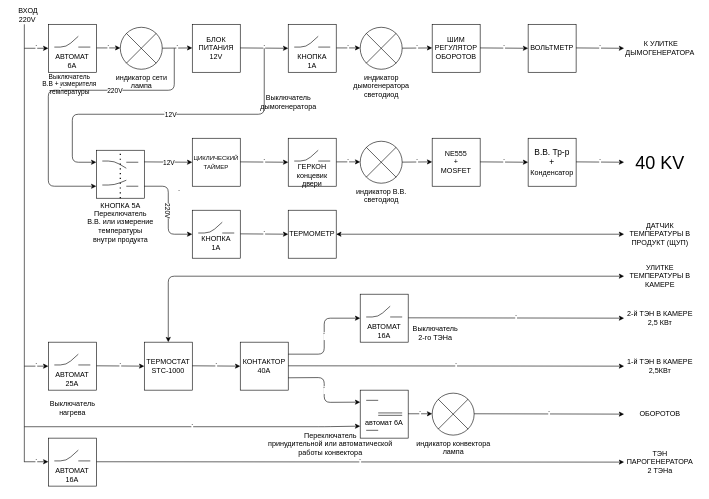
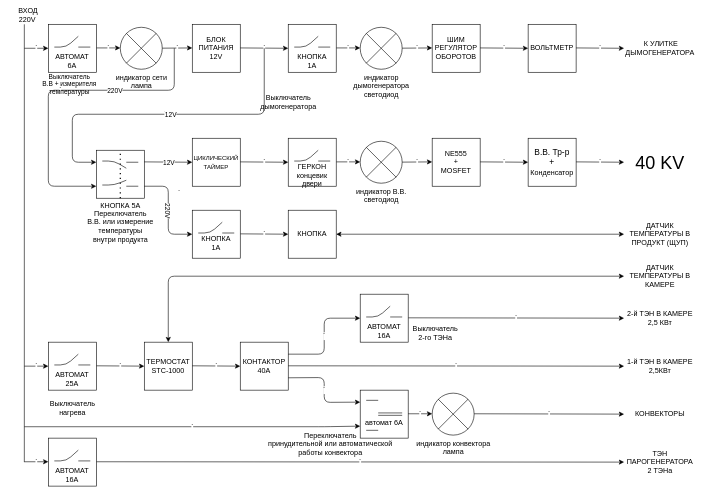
(312, 234) -> (312, 234)
(660, 276) -> (660, 276)
(660, 414) -> (660, 414)
